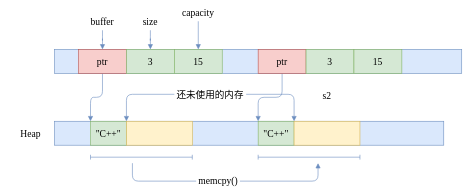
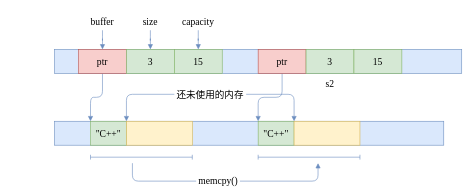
(198, 12) -> (198, 21)
(327, 96) -> (330, 84)
(30, 134) -> none
